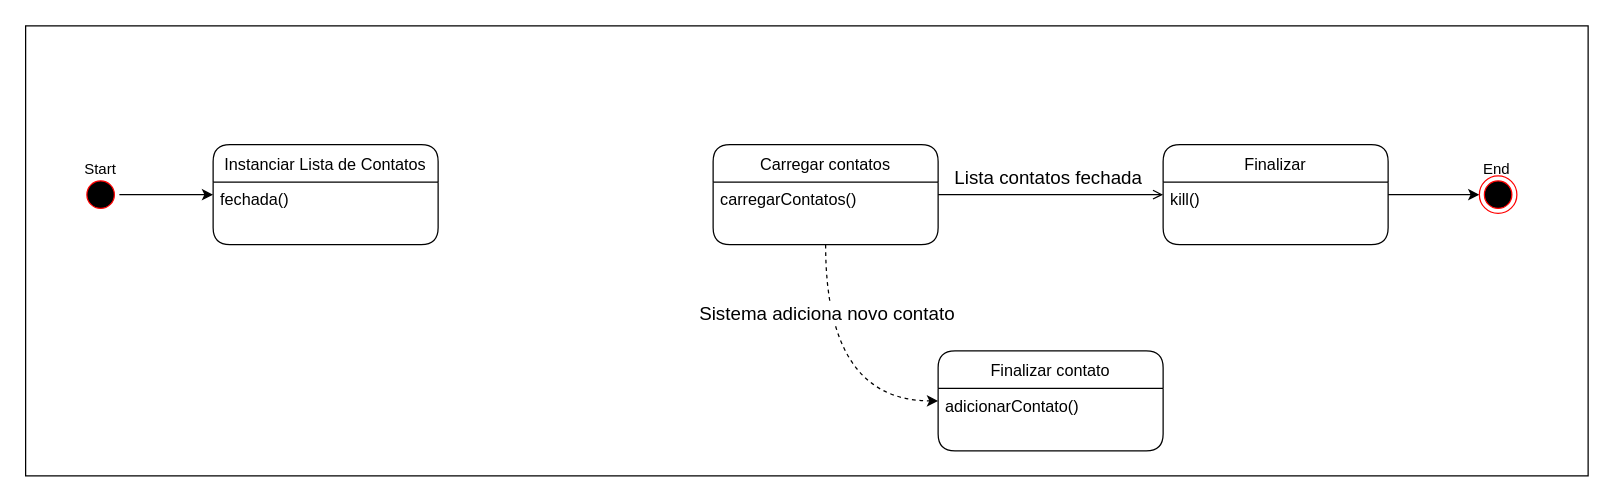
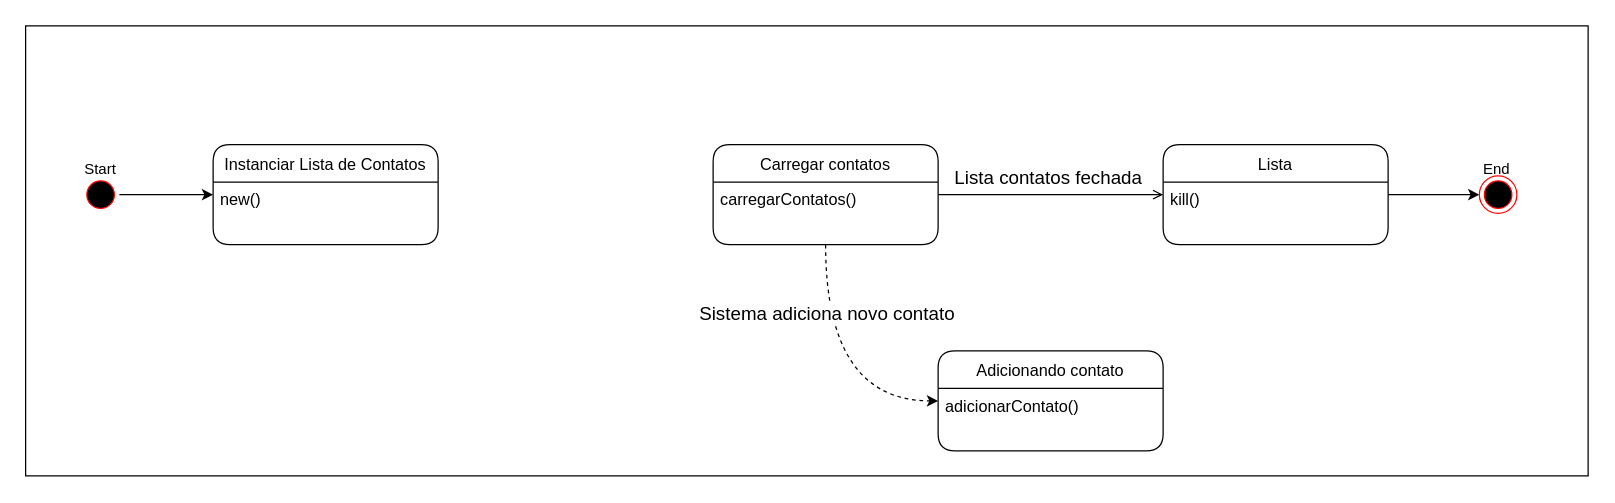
(1275, 164) -> (1275, 164)
(261, 200) -> (243, 200)
(1050, 370) -> (1050, 370)
